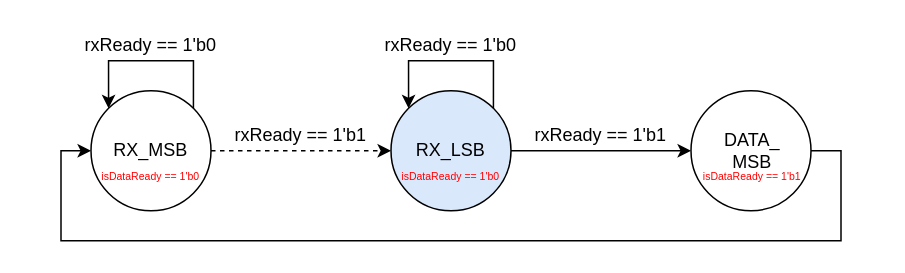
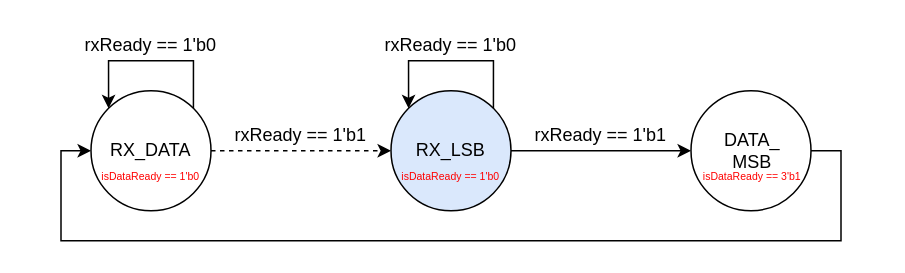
(151, 151) -> (151, 151)
(752, 175) -> (752, 175)
